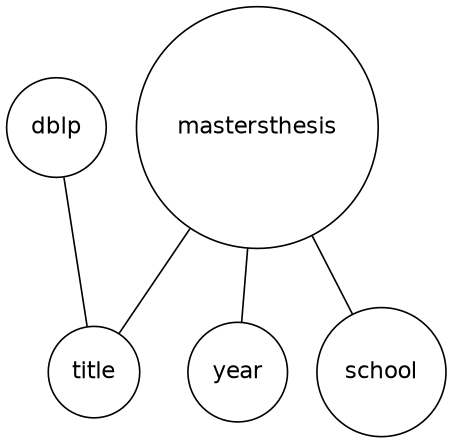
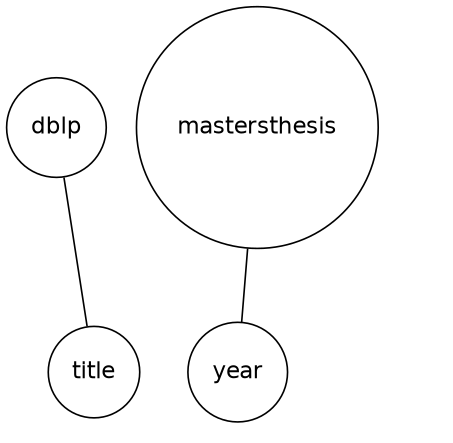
(154, 281) -> none
(381, 372) -> none
